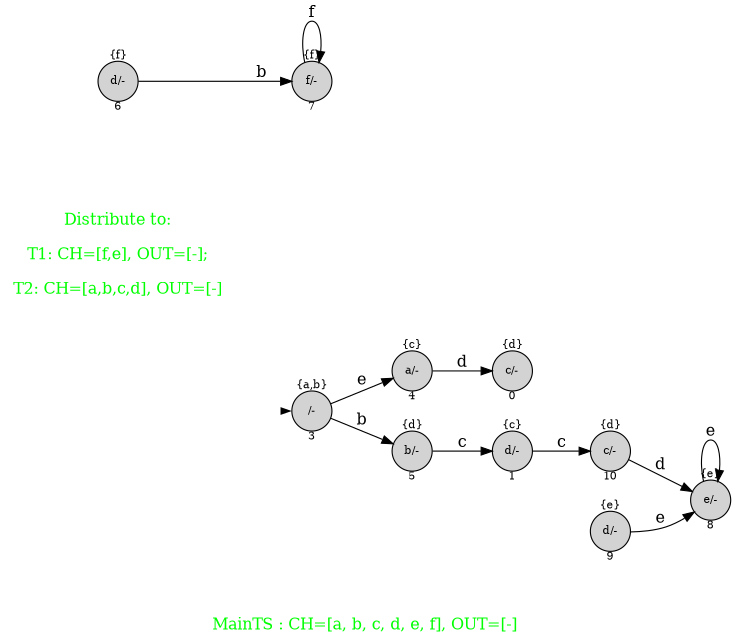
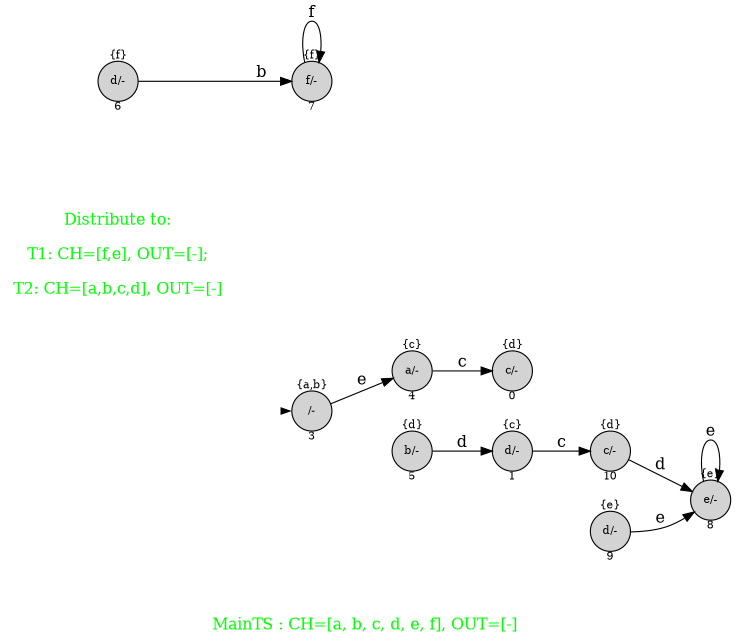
(462, 363) -> (462, 363)
(357, 429) -> none
(462, 443) -> (462, 443)
